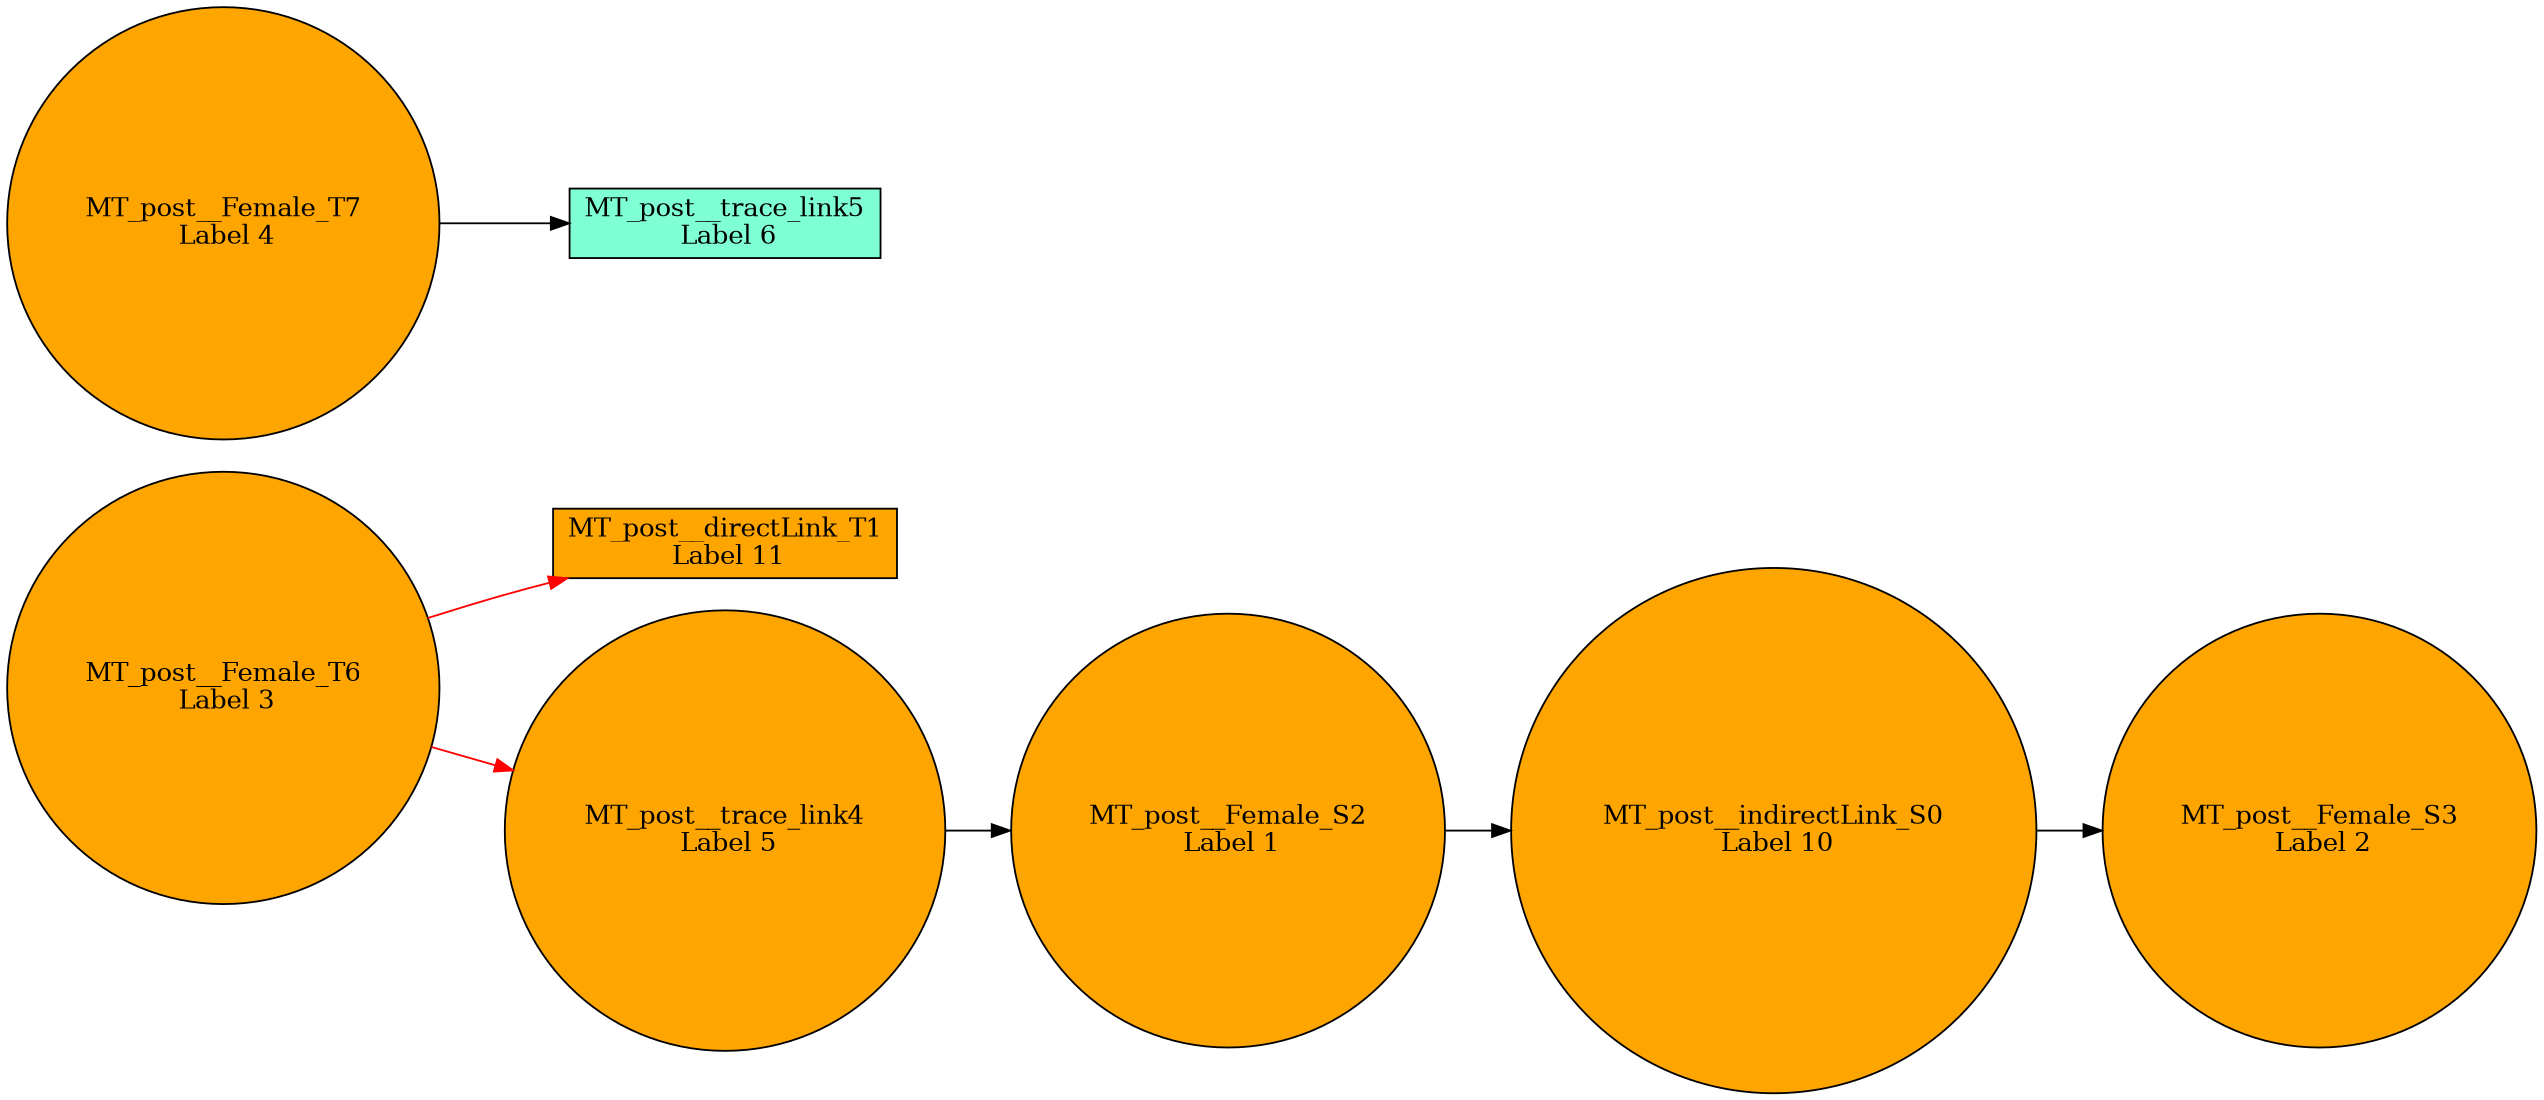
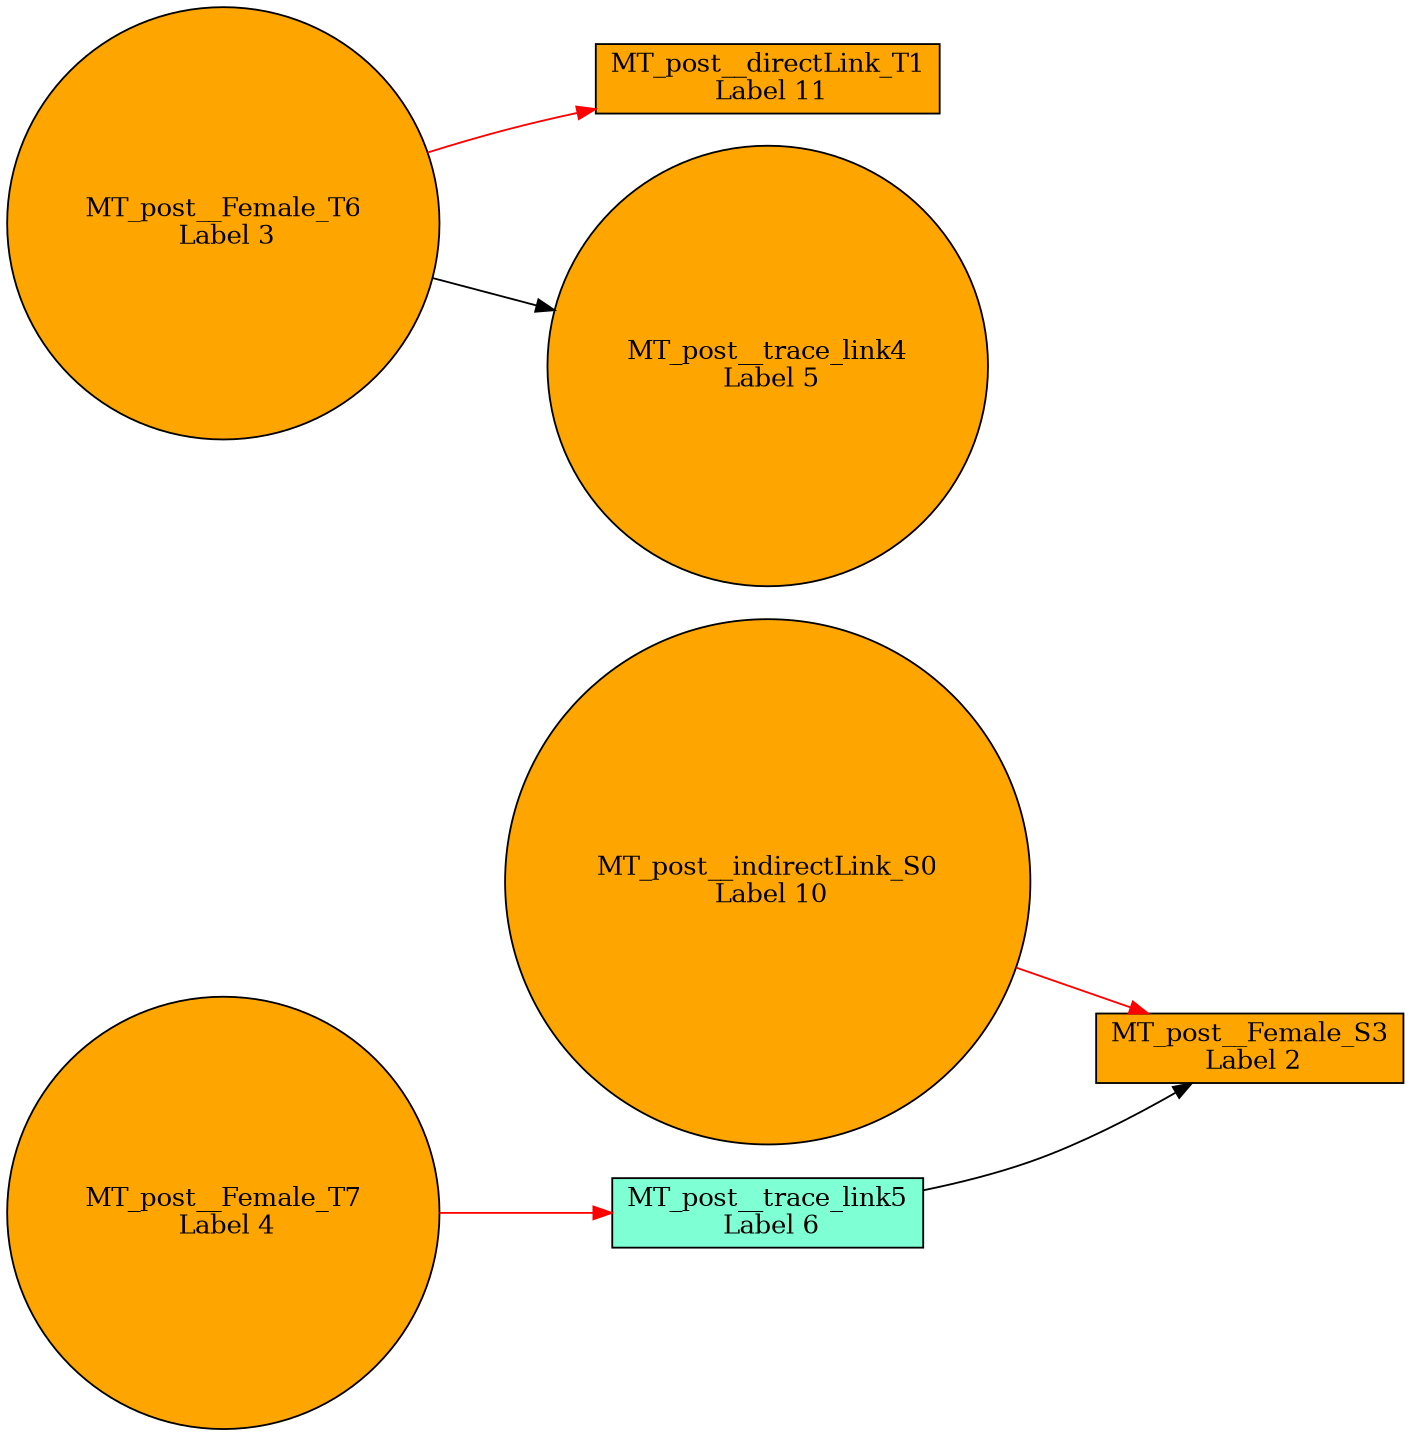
(495, 223) -> (516, 1213)
(463, 756) -> (485, 292)
(1228, 831) -> none
(2060, 831) -> (1073, 988)
(2320, 831) -> (1250, 1048)
none -> (1054, 1153)
